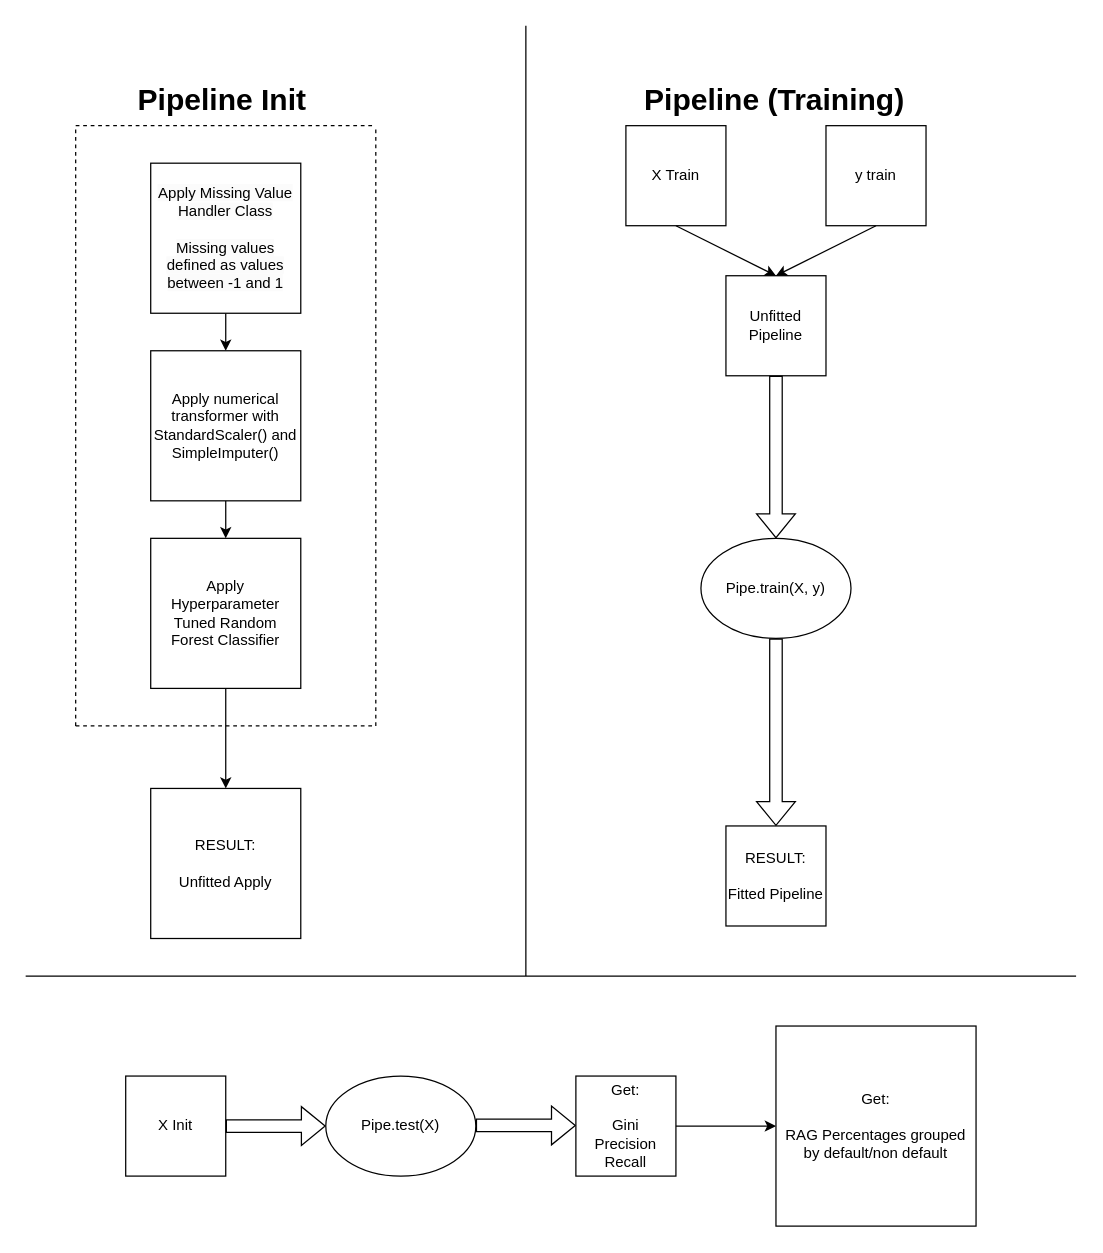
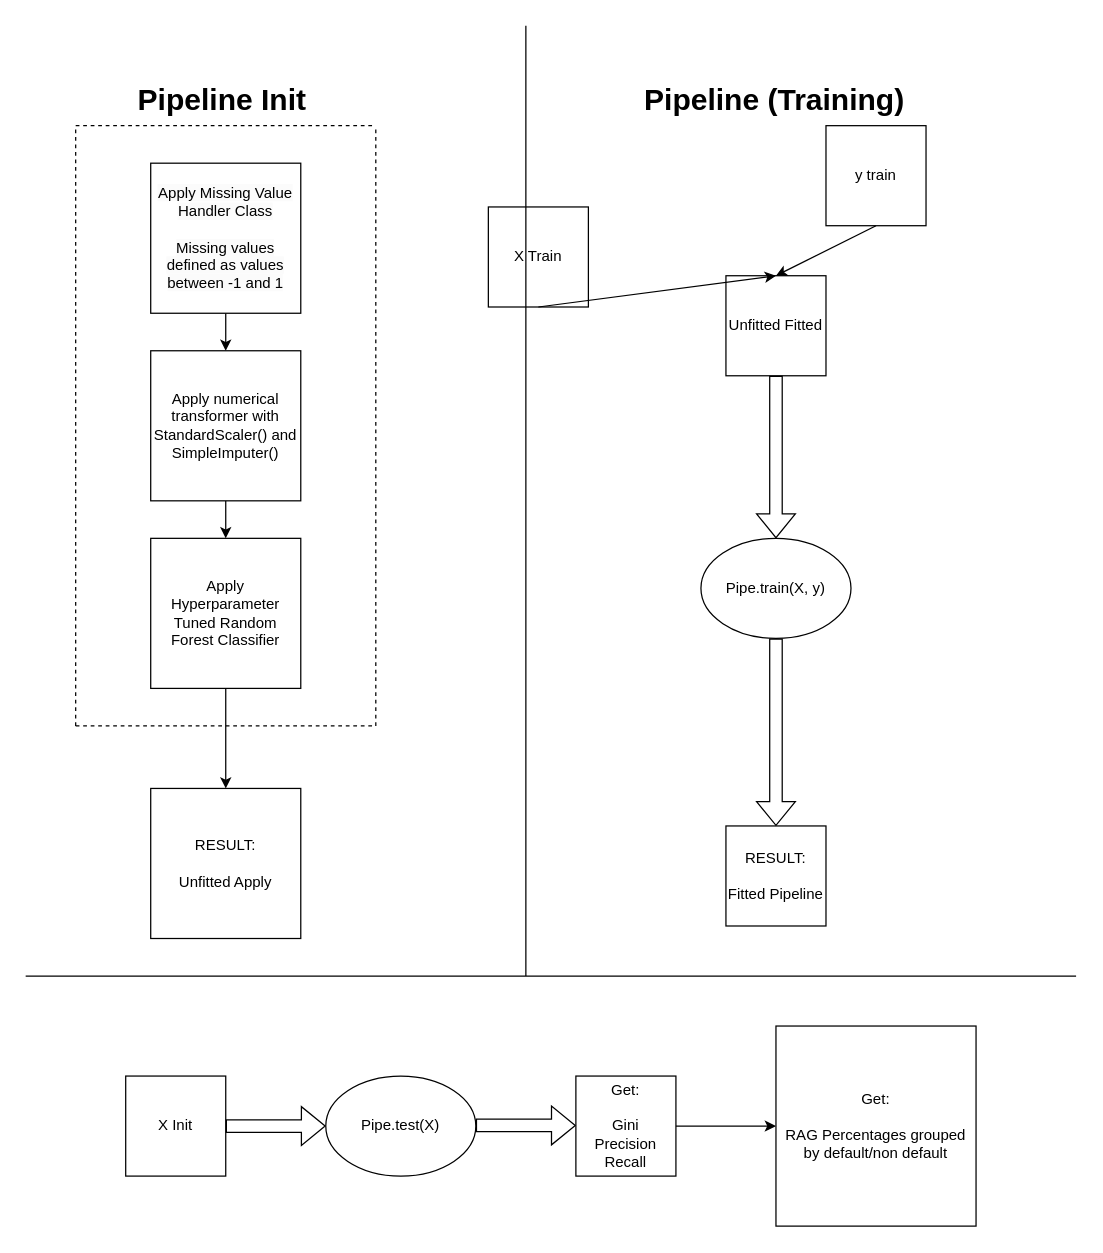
(676, 176) -> (538, 257)
(776, 326) -> (776, 326)
